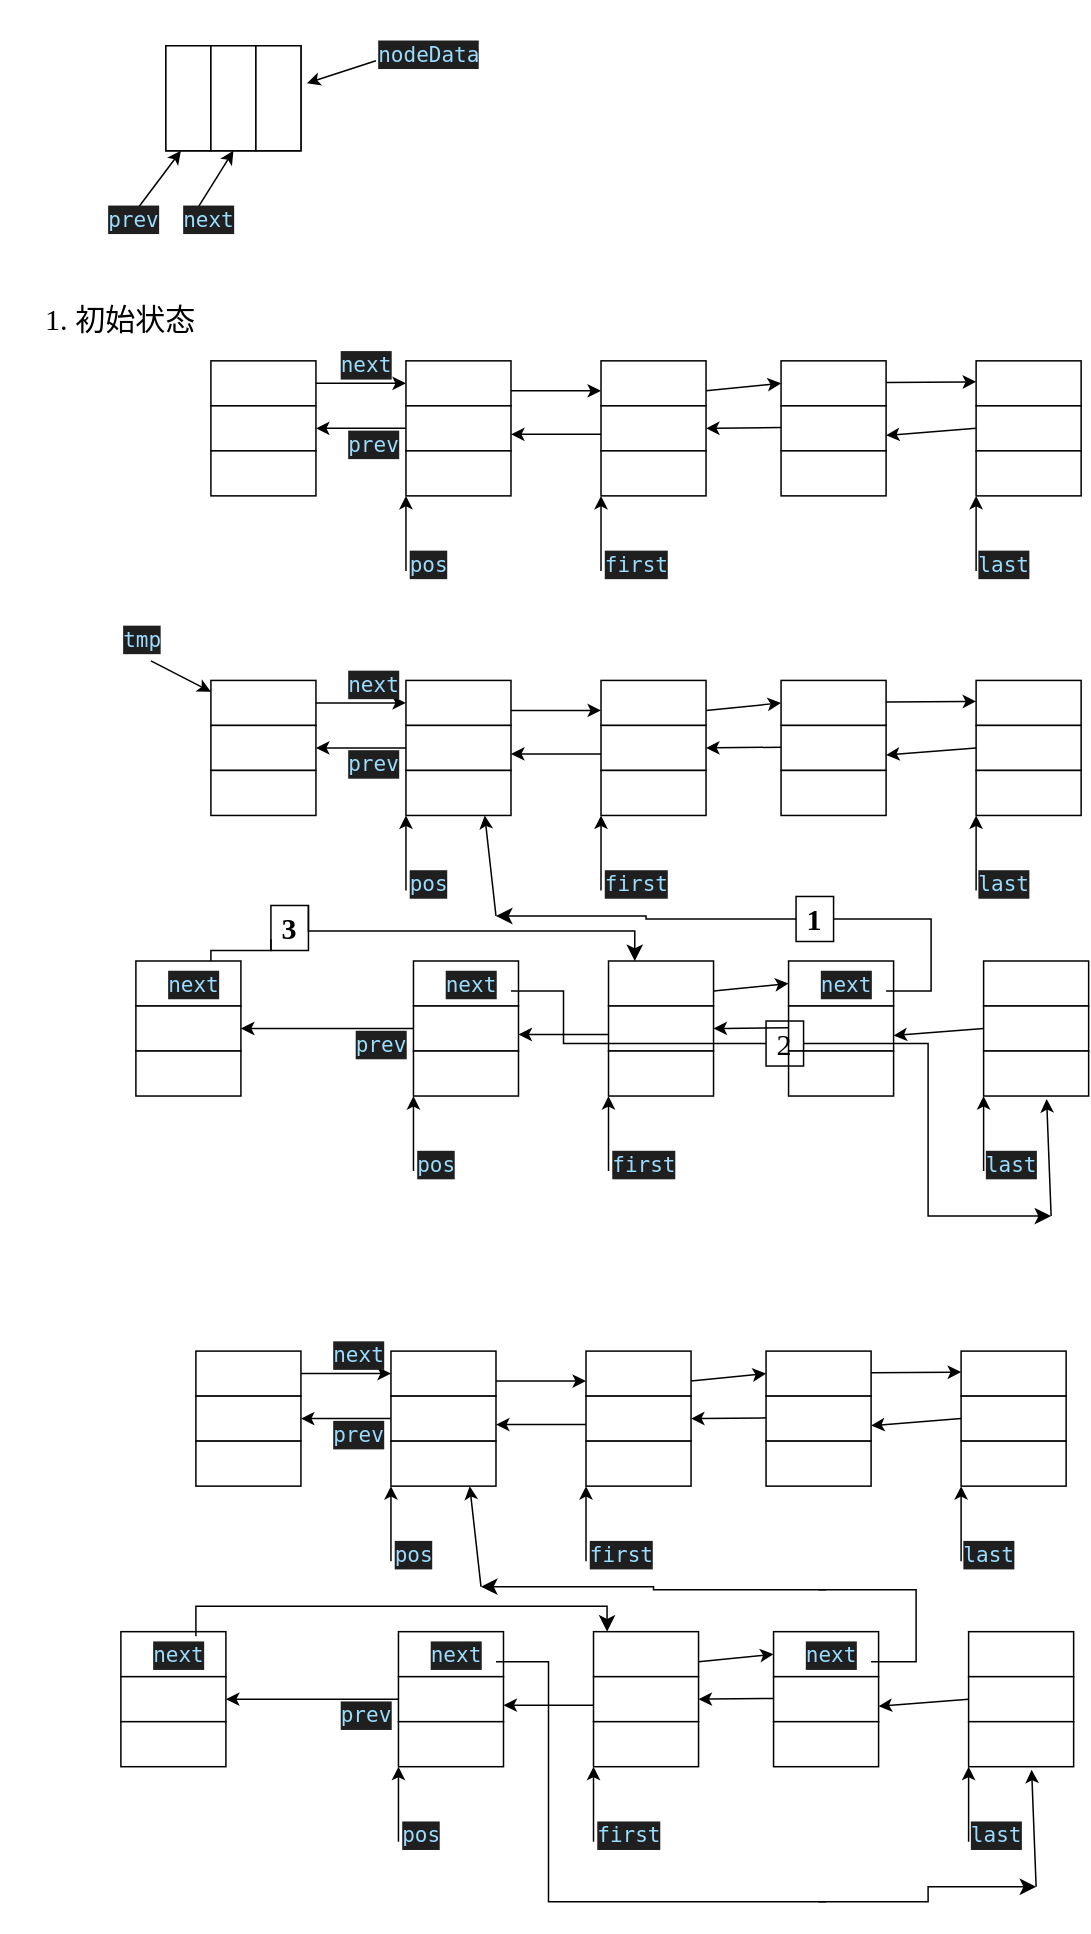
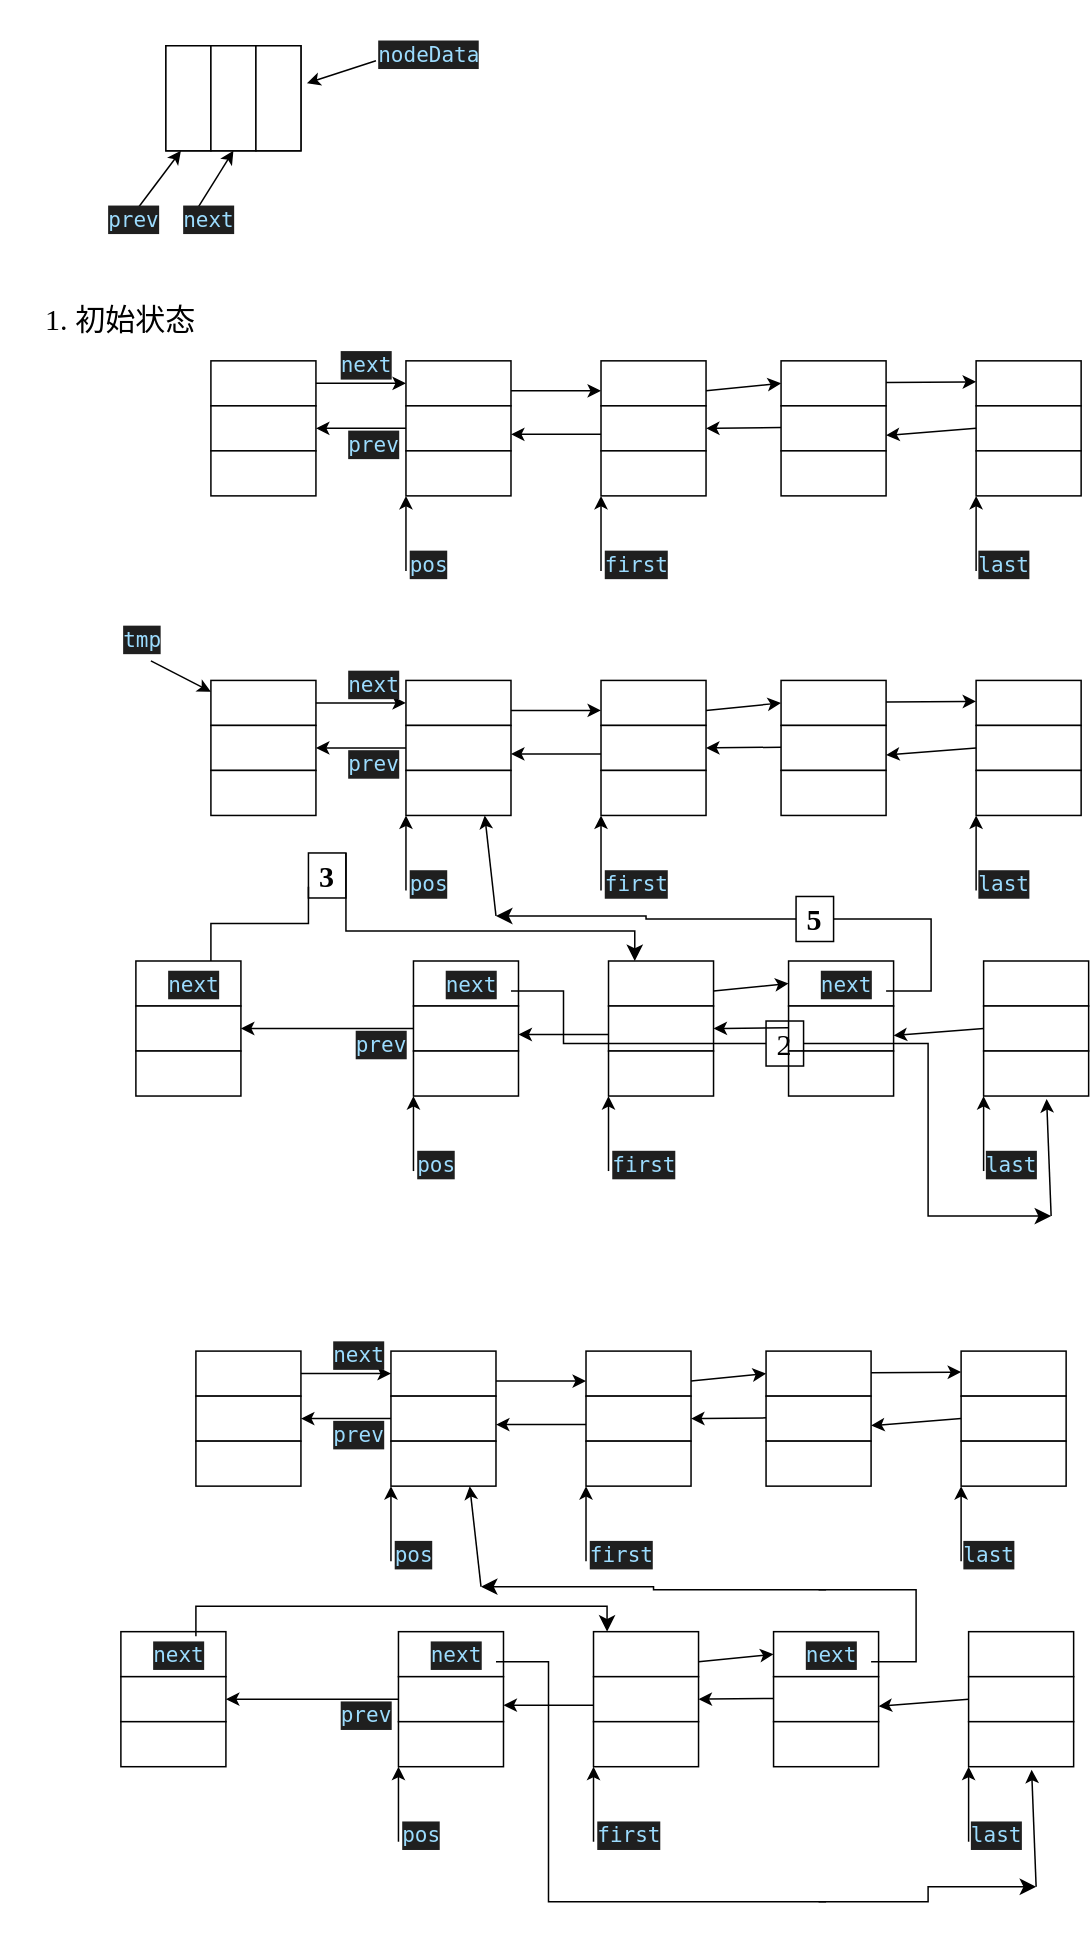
(815, 919) -> (815, 919)
(290, 928) -> (327, 875)
